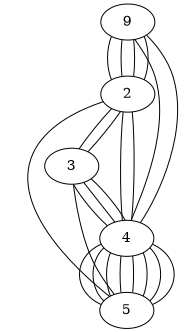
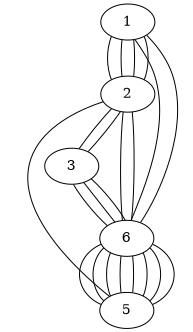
(128, 22) -> (128, 22)
(127, 238) -> (127, 238)
(86, 242) -> none
